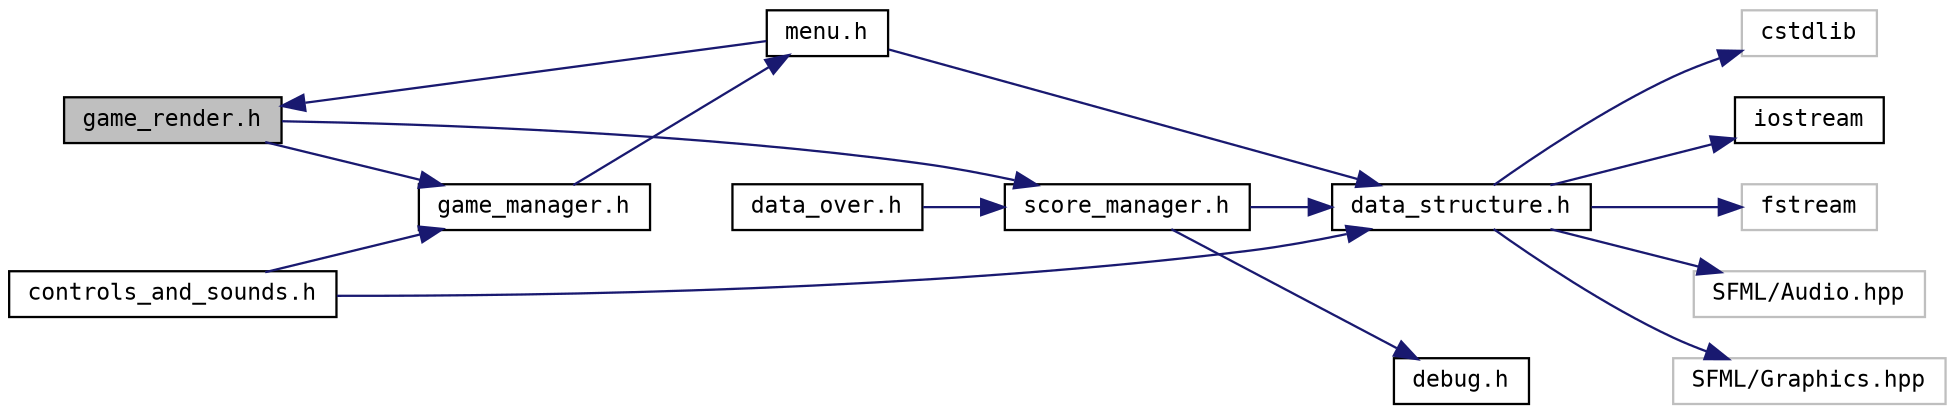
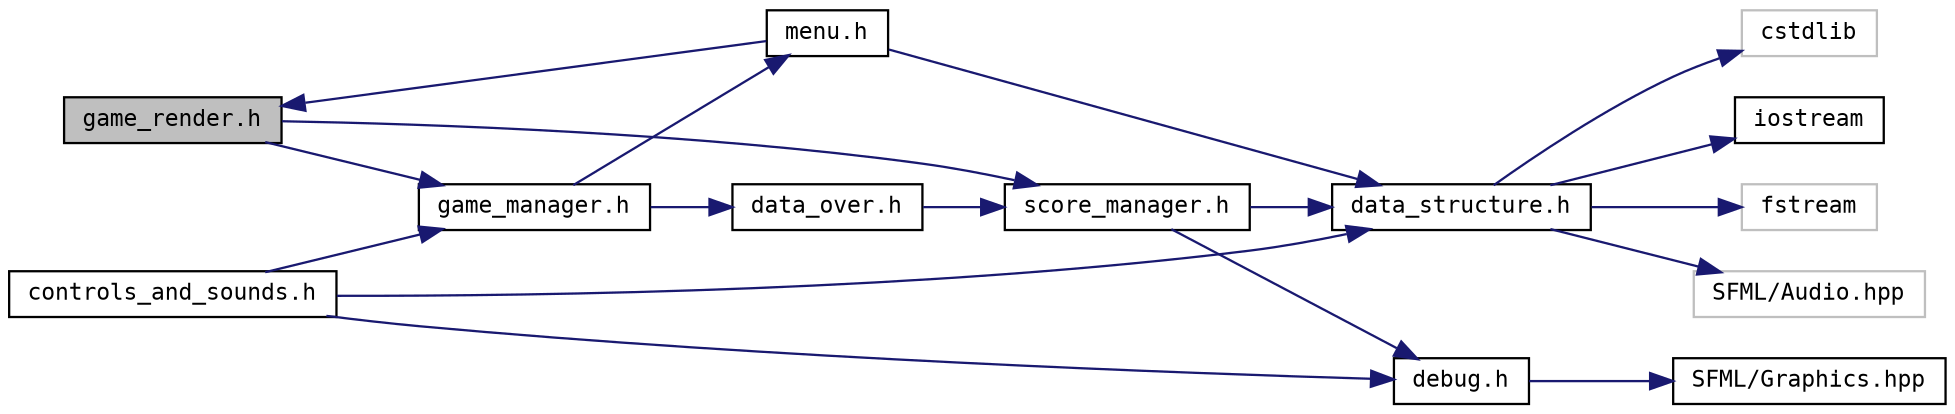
none -> (680, 207)
(1597, 297) -> (1589, 381)
none -> (848, 357)
(1809, 381) -> (1809, 381)
